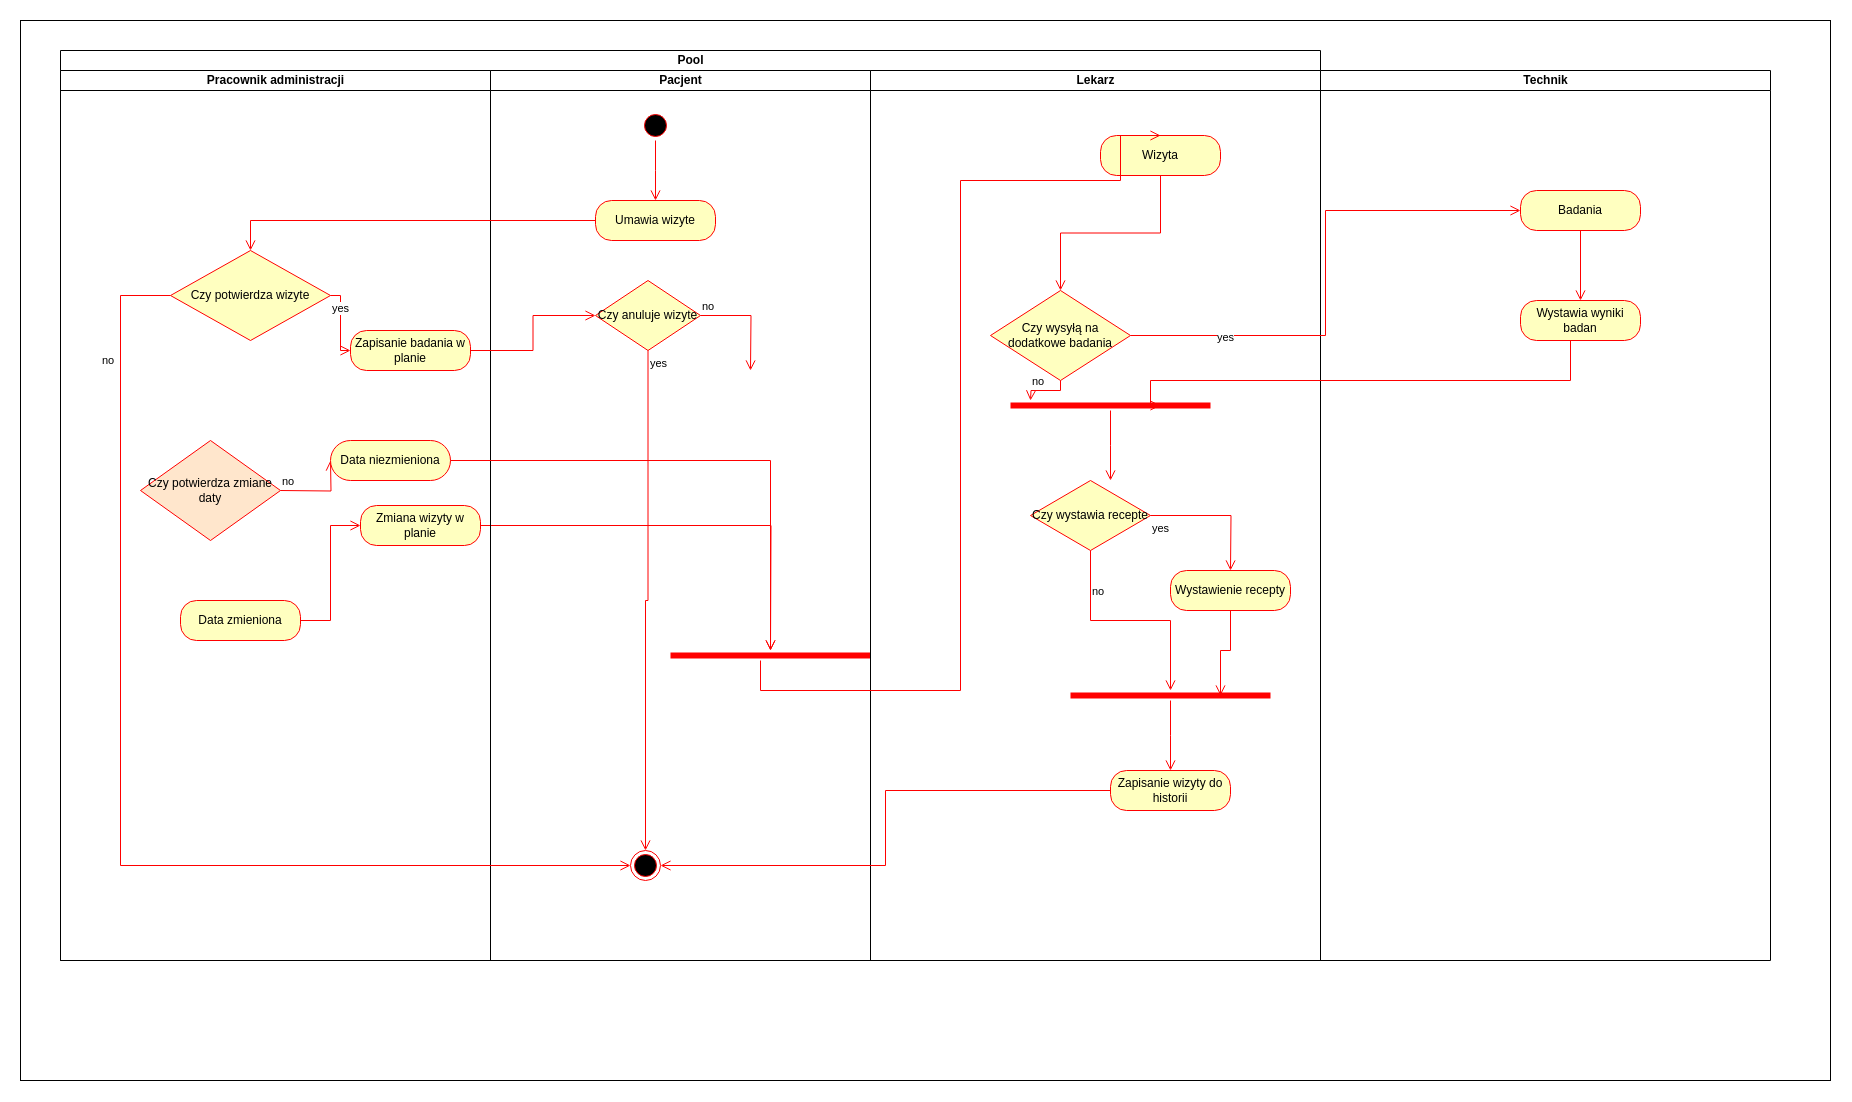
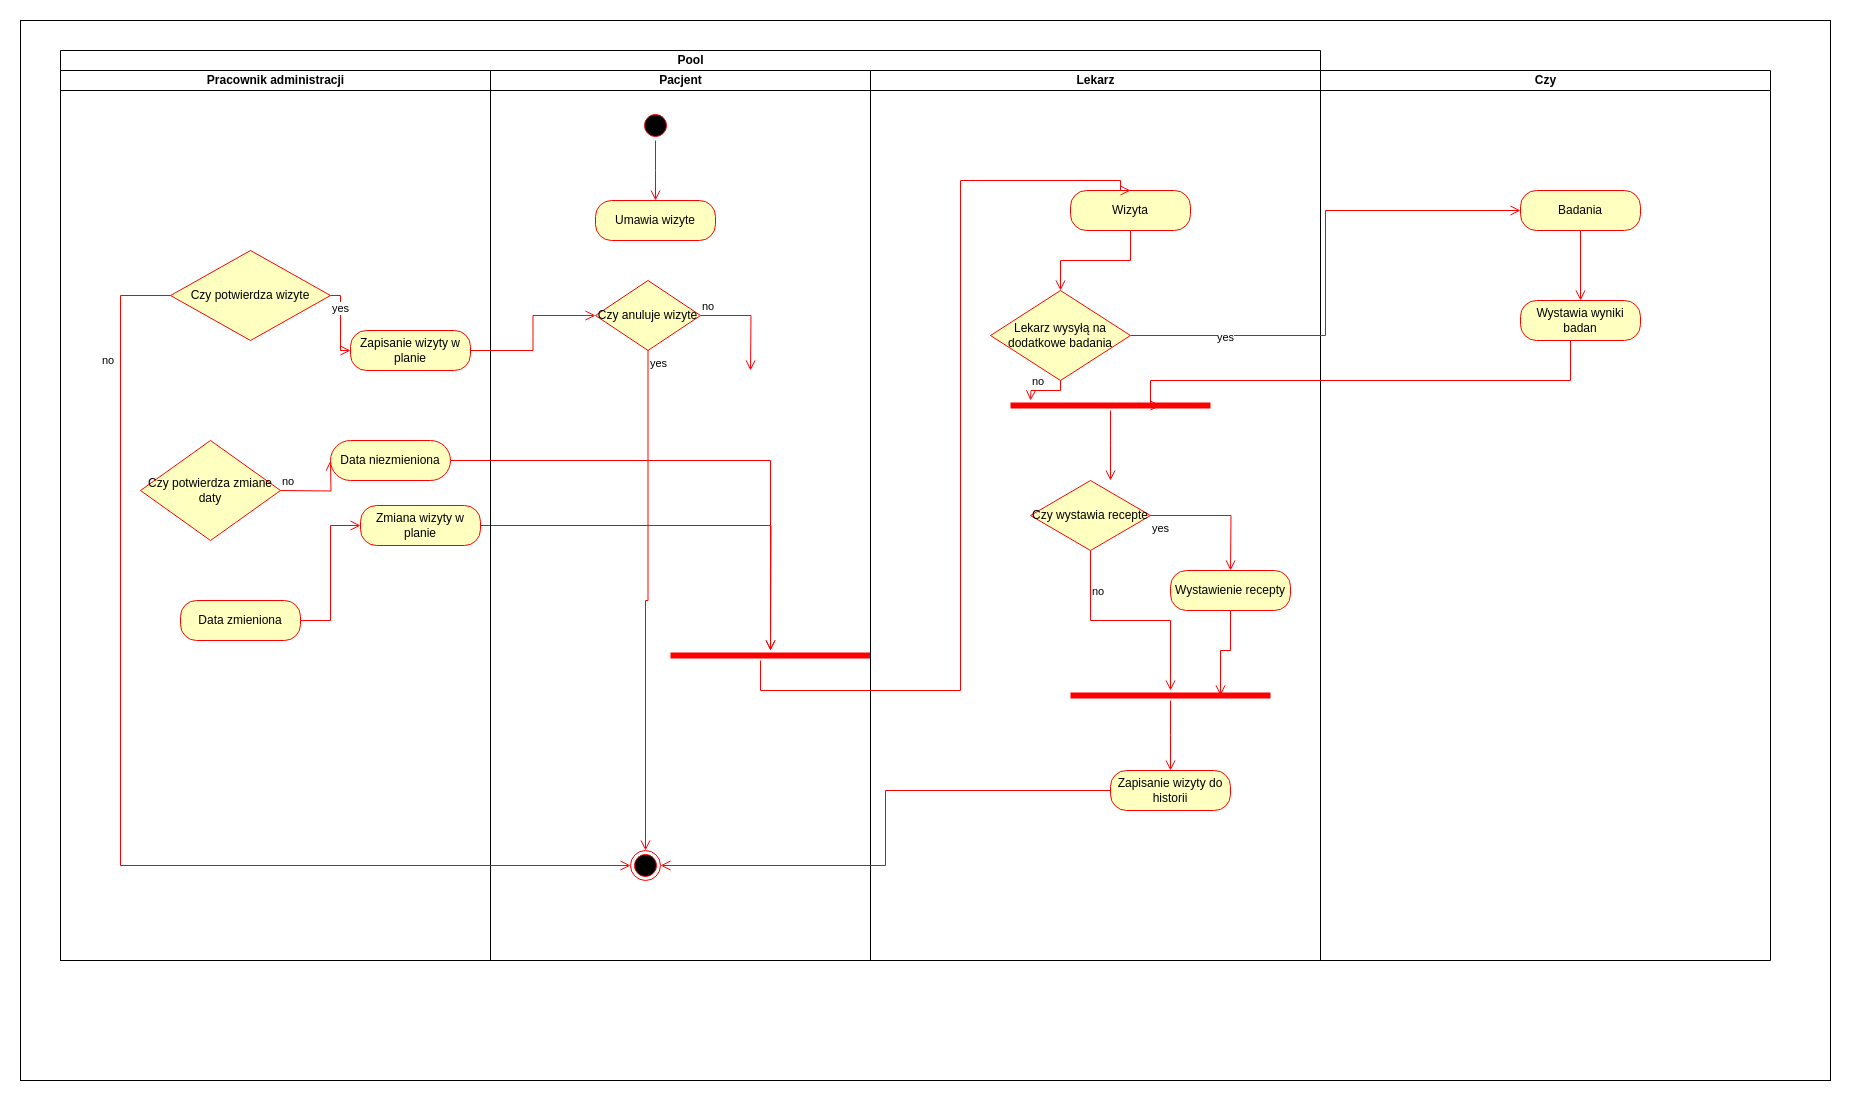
(1546, 81) -> (1546, 81)
(1161, 156) -> (1131, 211)
(410, 221) -> none
(1061, 336) -> (1061, 336)
(411, 351) -> (411, 351)
(211, 491) -> (211, 491)
